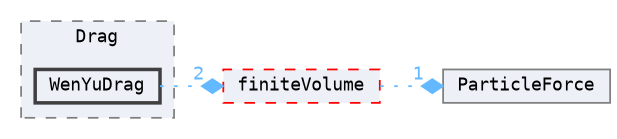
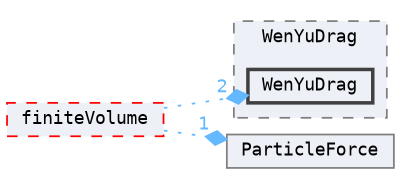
(98, 38) -> (310, 38)
(185, 86) -> (195, 103)
